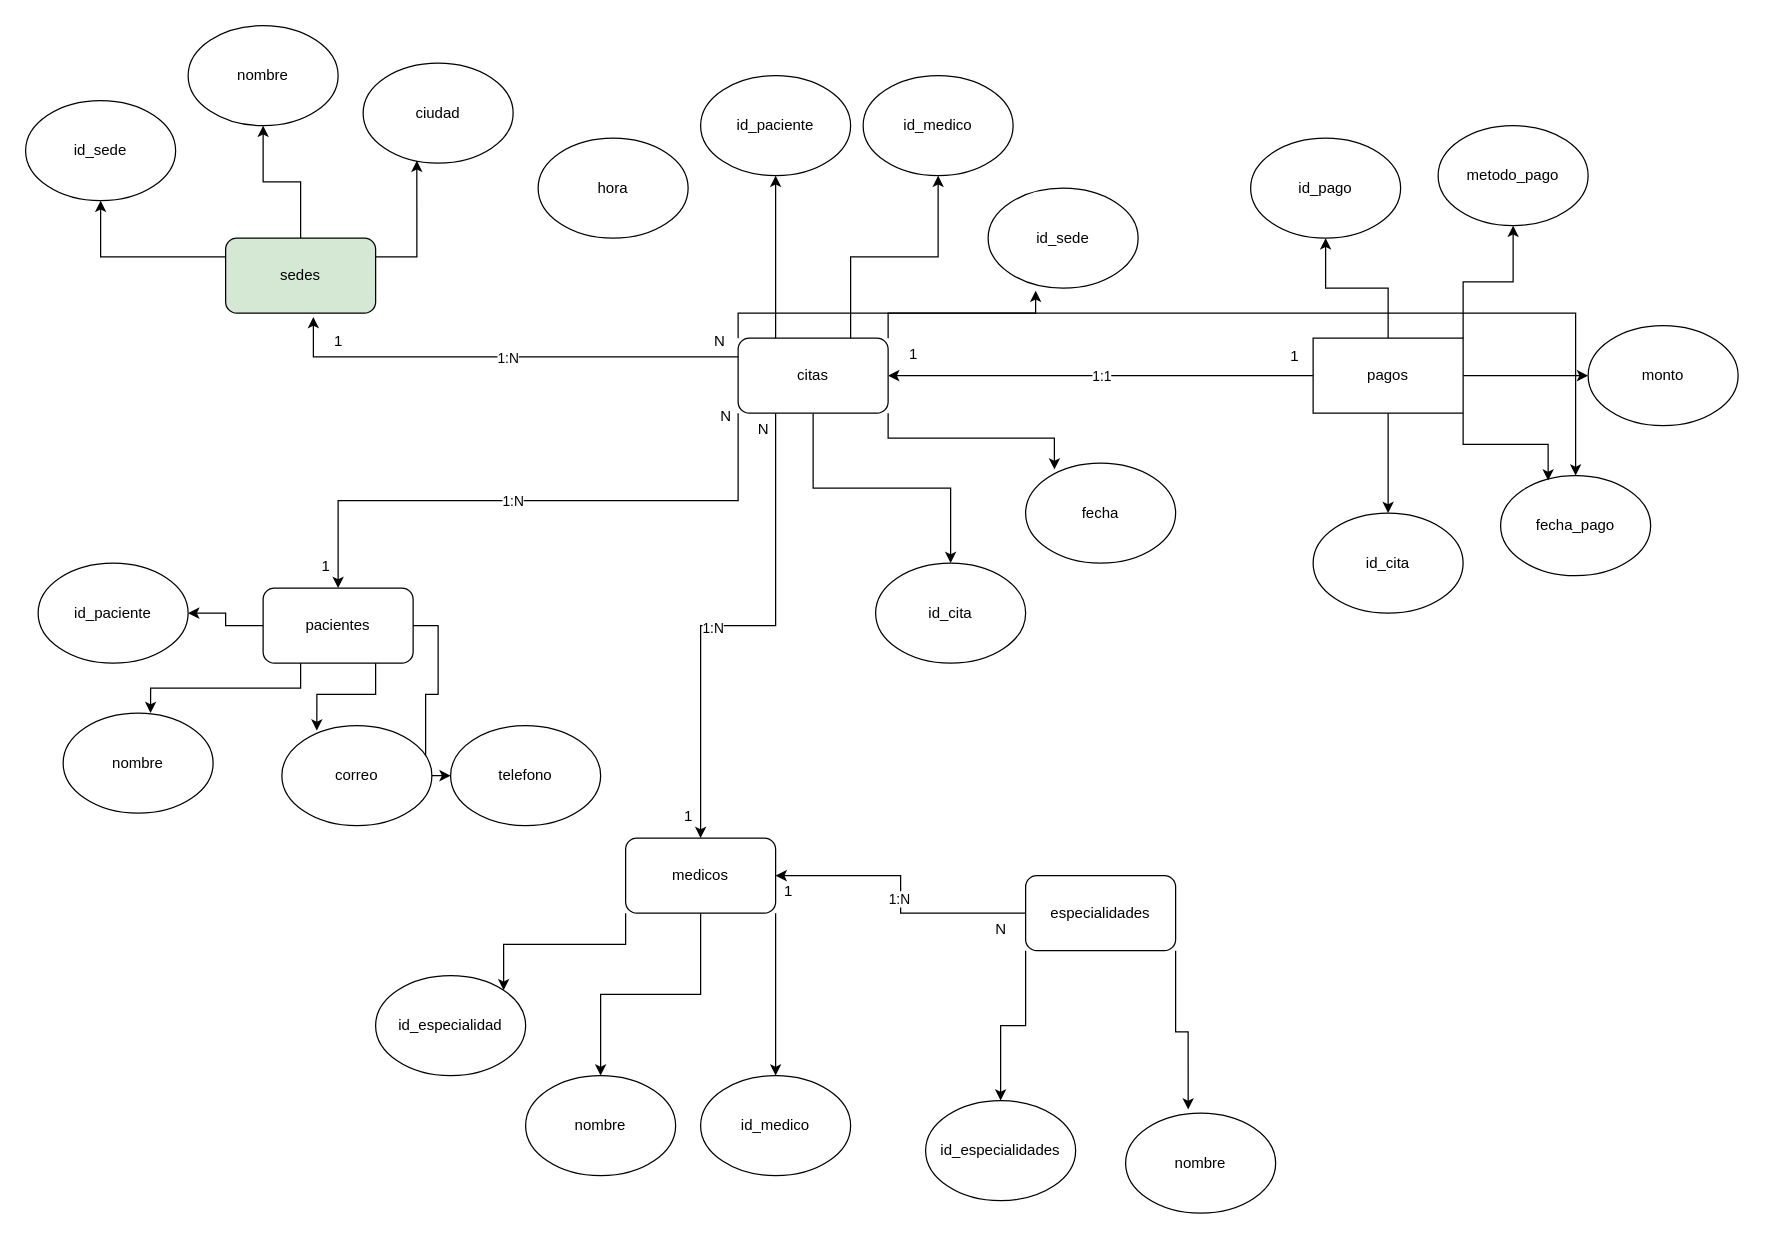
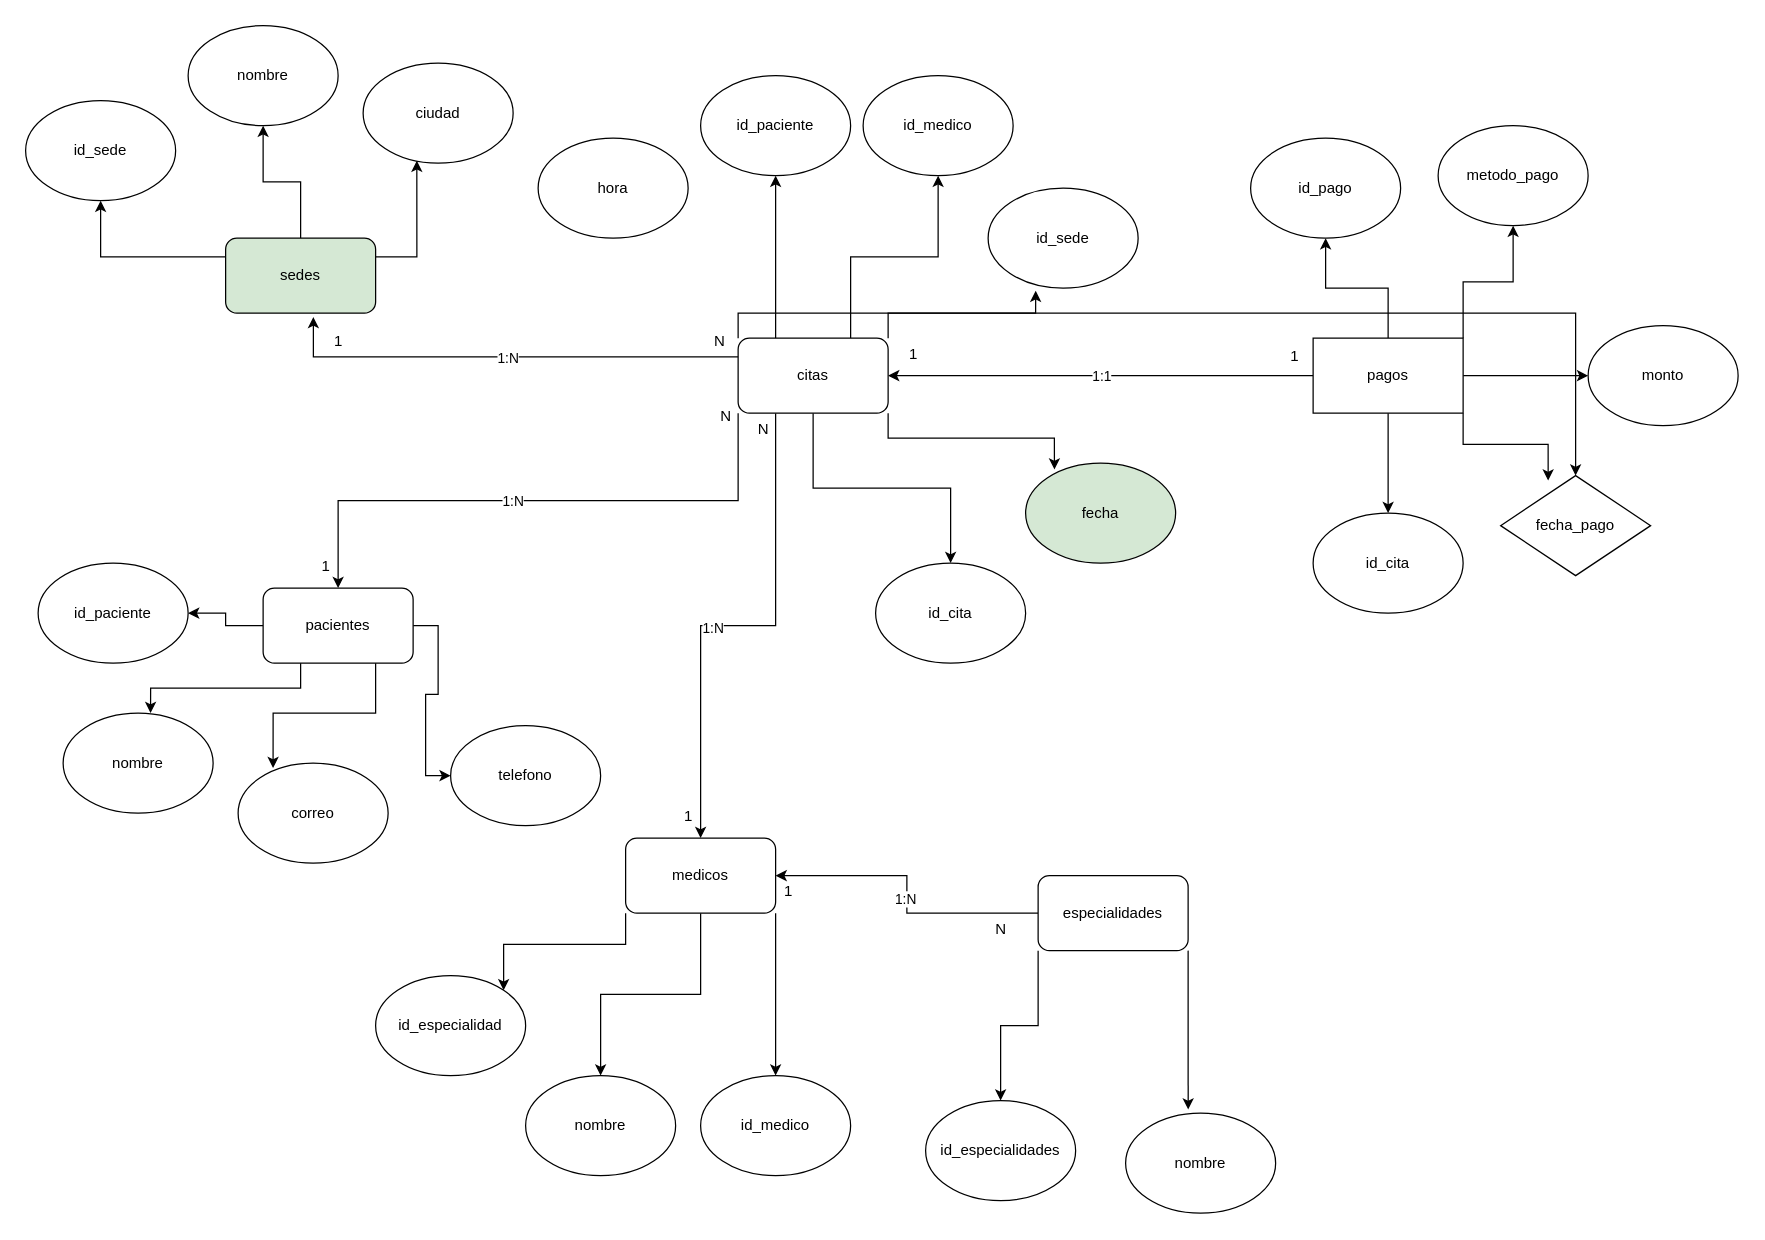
(1101, 513) -> (1101, 513)
(1576, 526) -> (1576, 526)
(357, 776) -> (313, 813)
(1101, 913) -> (1113, 913)
